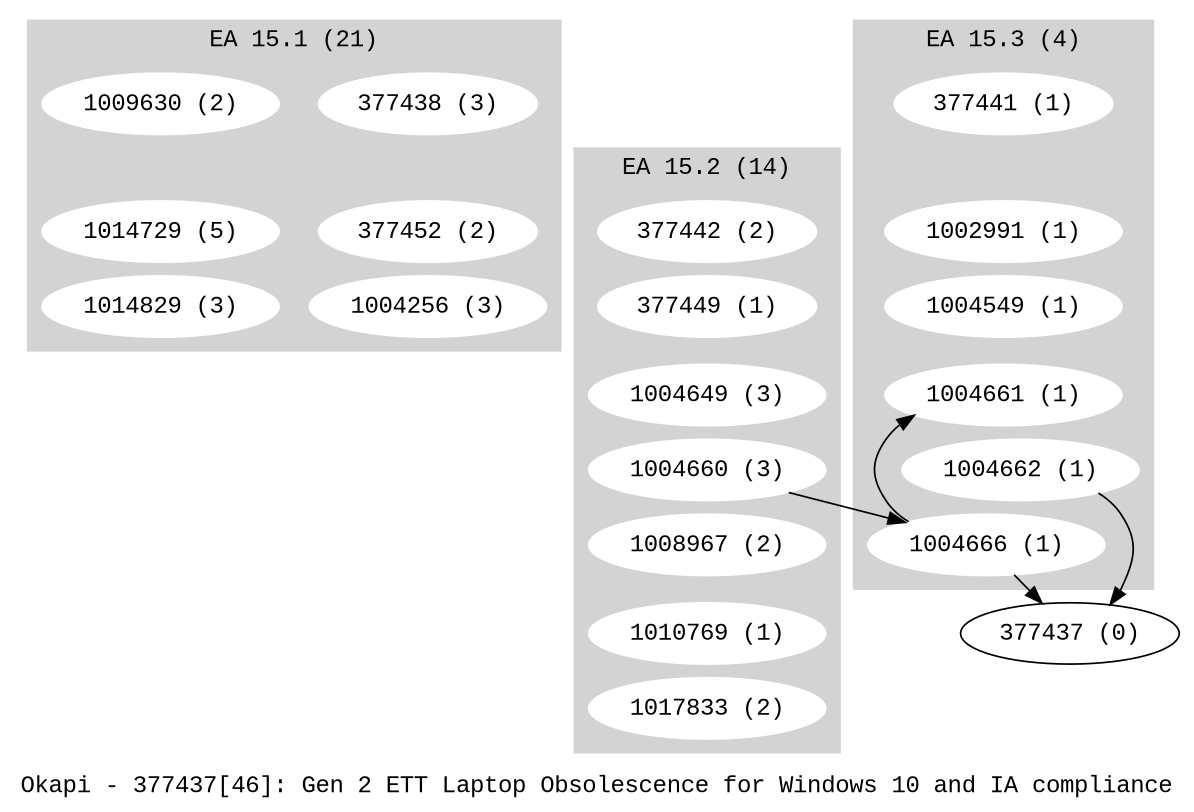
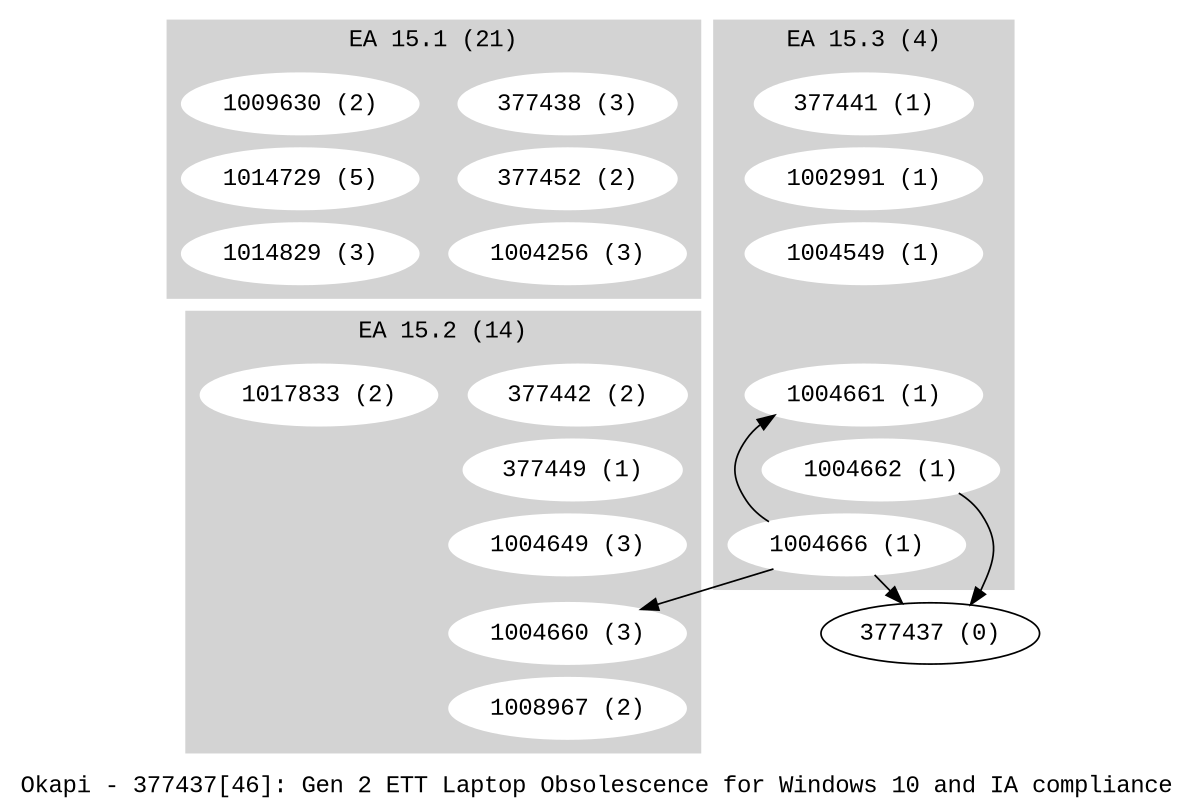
(829, 503) -> (742, 579)
(707, 633) -> none
